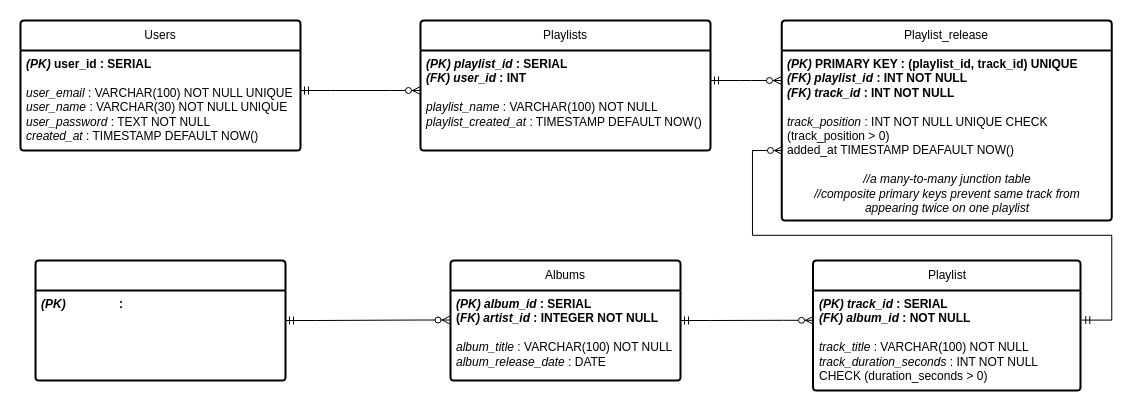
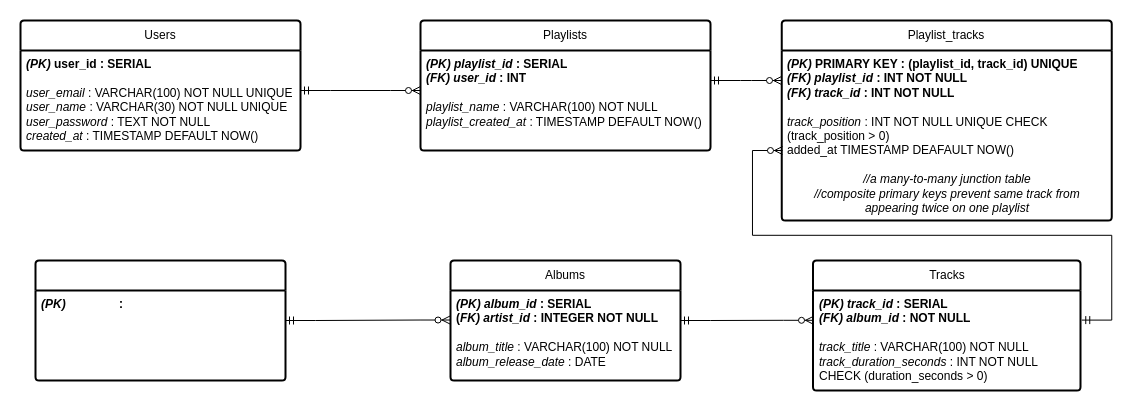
(947, 36) -> (947, 36)
(948, 276) -> (948, 276)
